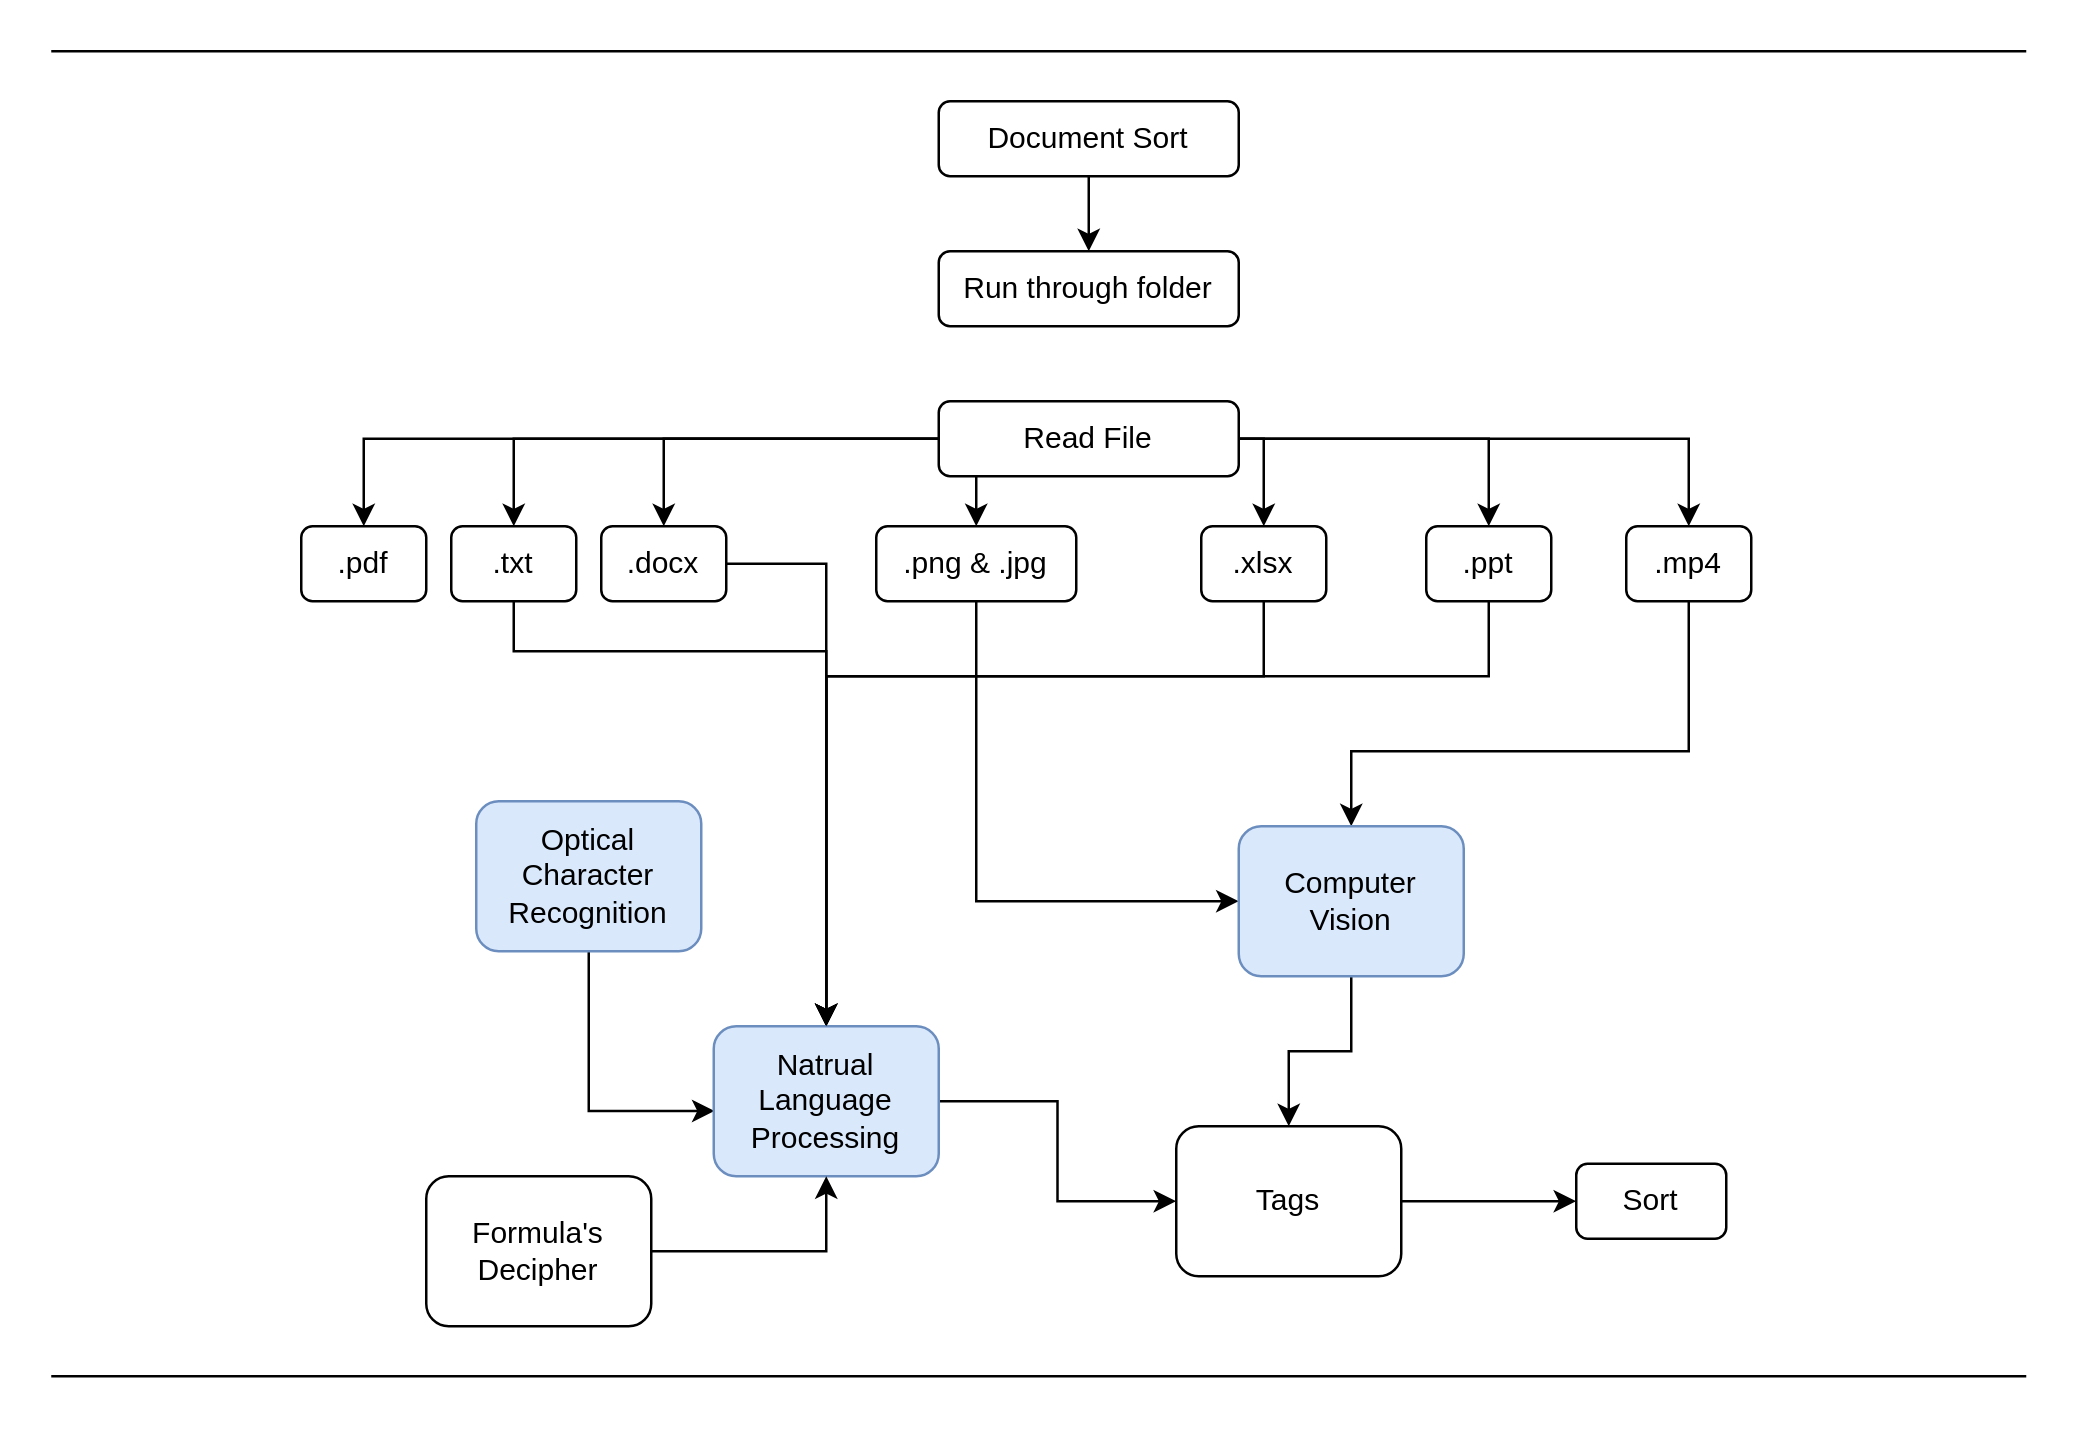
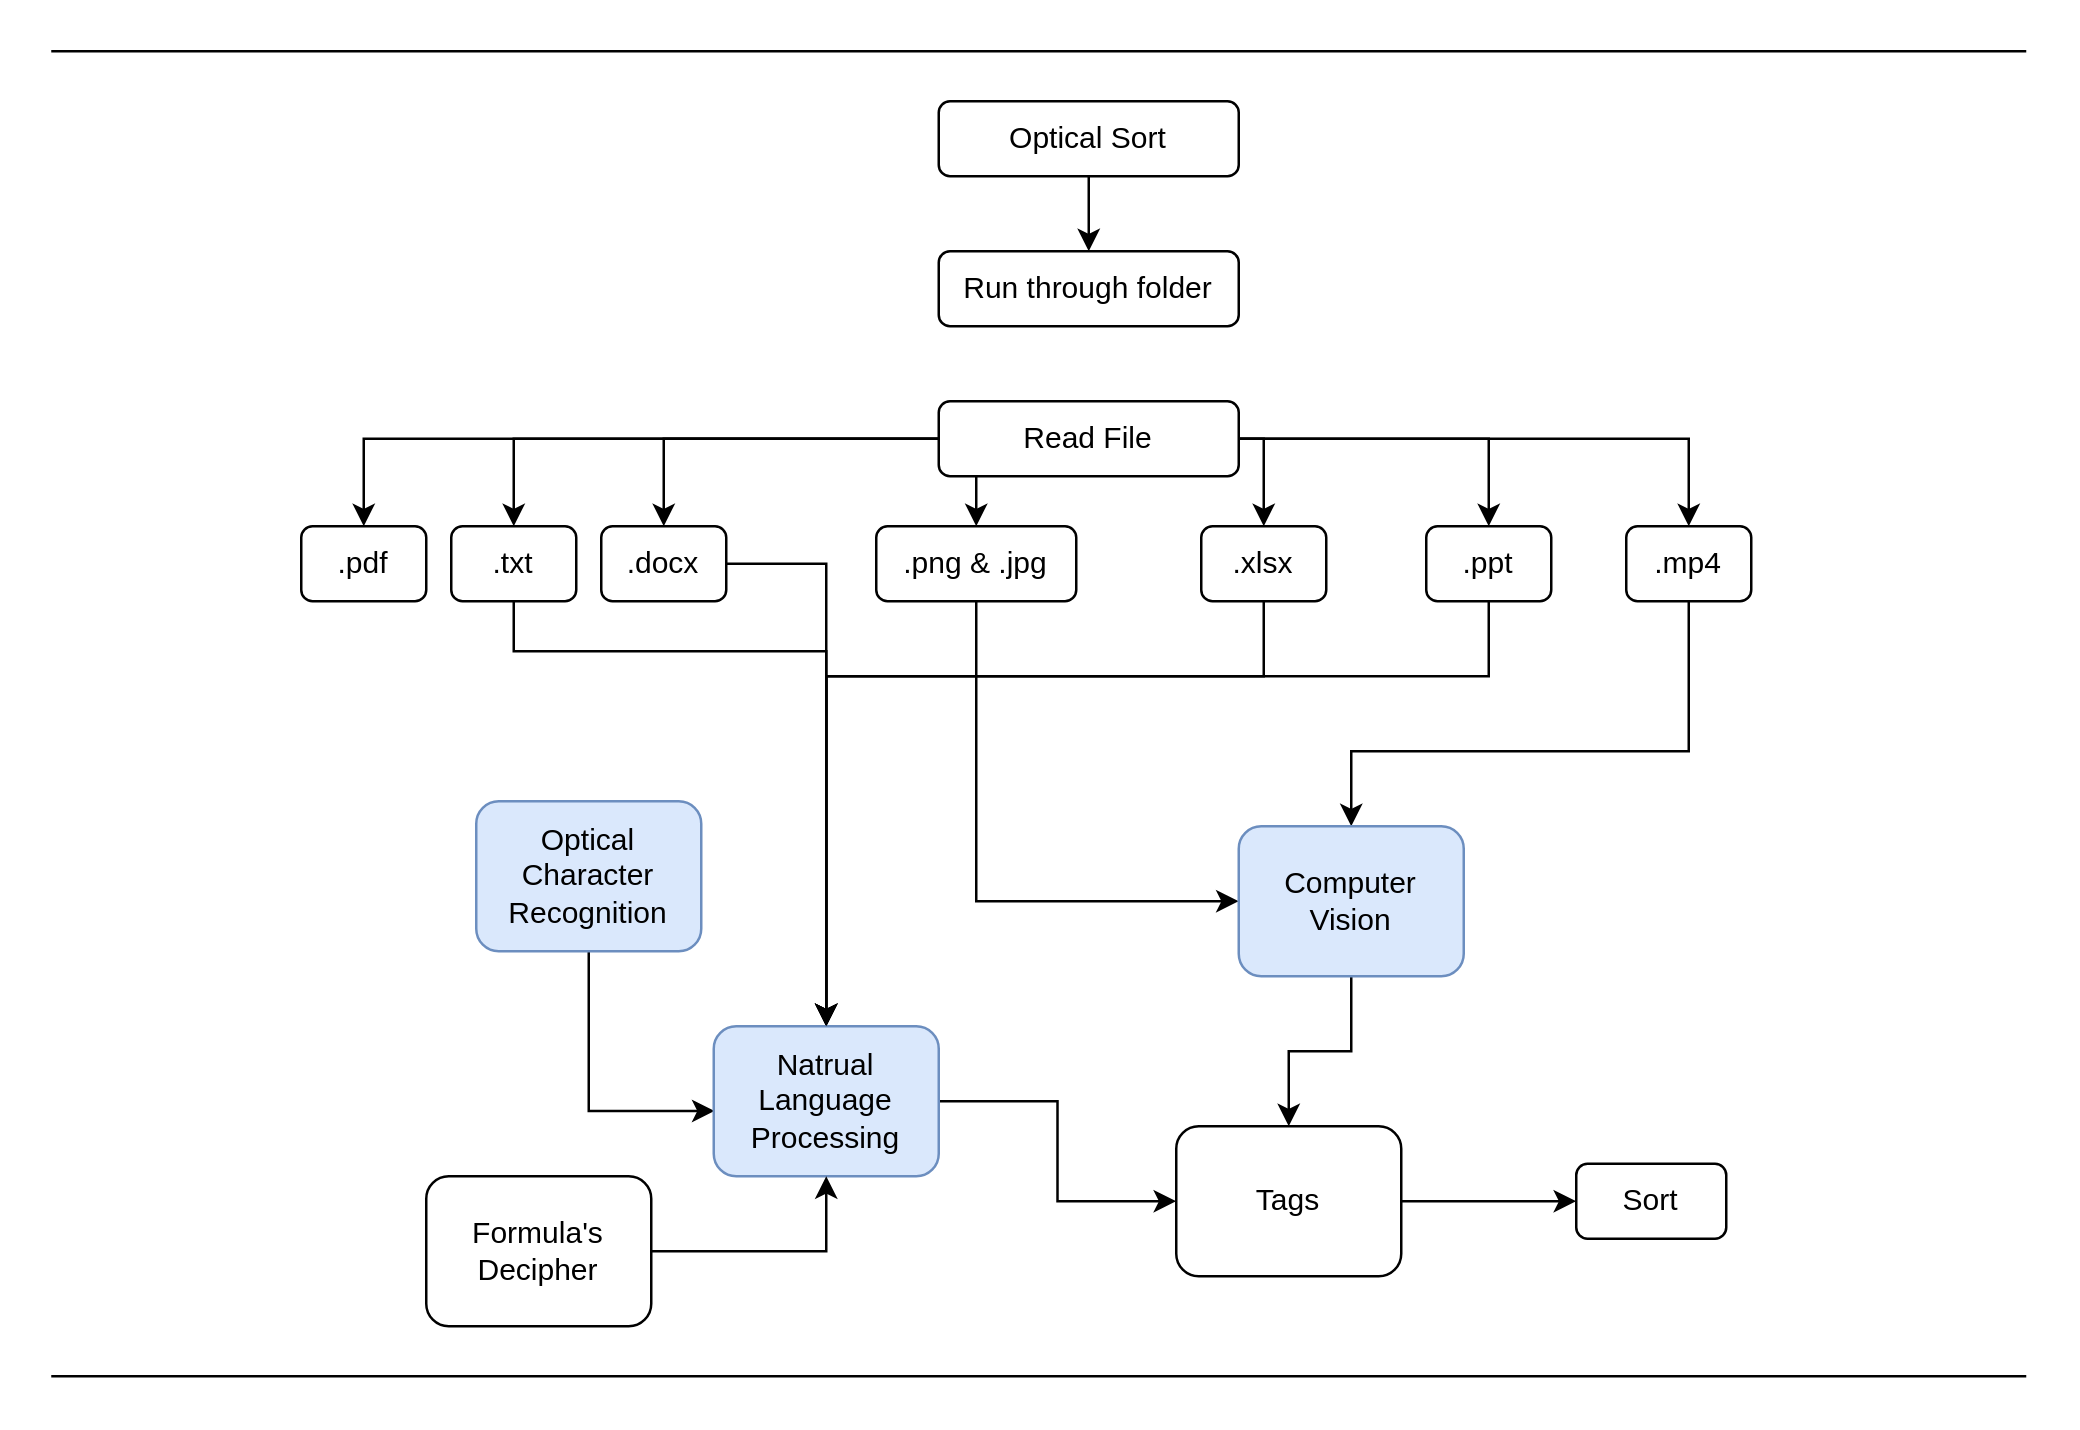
(1089, 139) -> (1089, 139)
